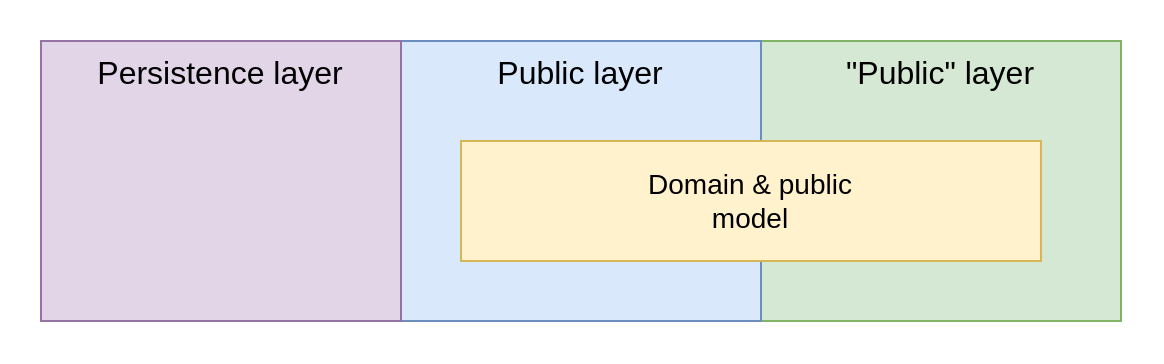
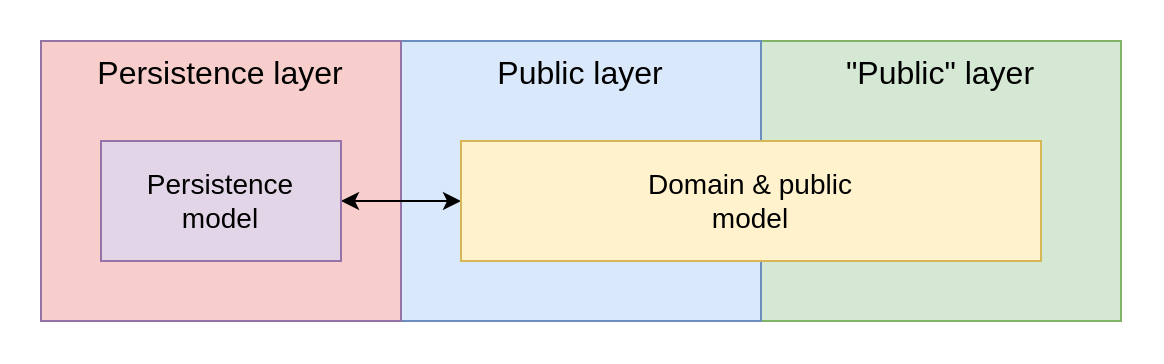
(221, 74) -> (221, 74)
none -> (221, 201)
none -> (401, 201)
